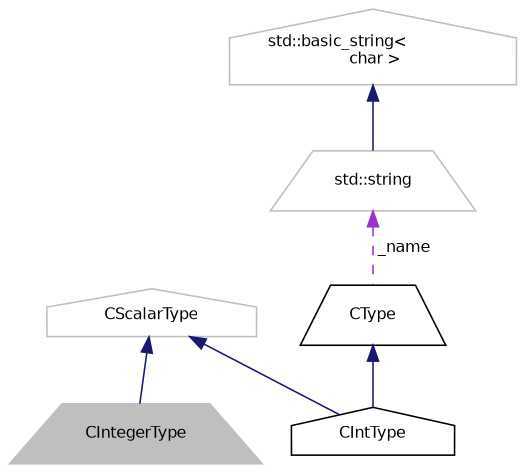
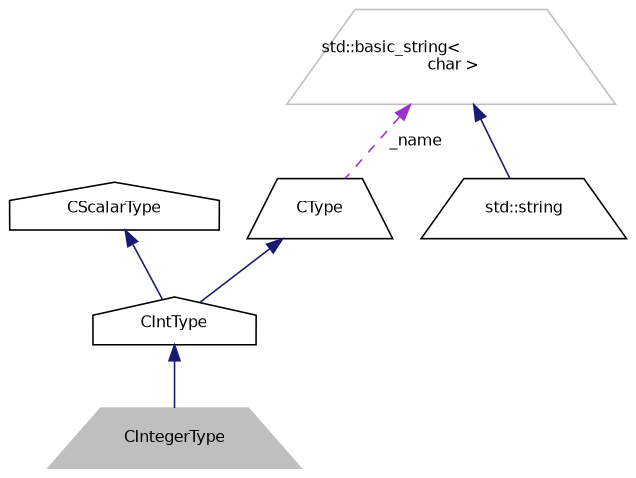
(373, 51) -> (451, 57)
(373, 181) -> (524, 209)
(373, 256) -> (373, 147)
(152, 315) -> (114, 209)
(143, 378) -> (175, 384)
